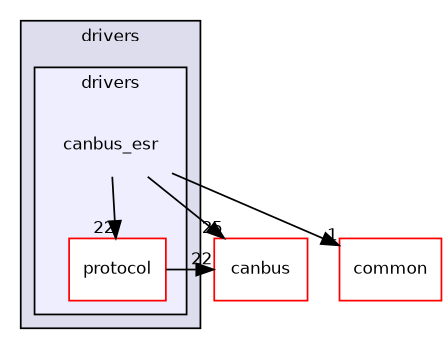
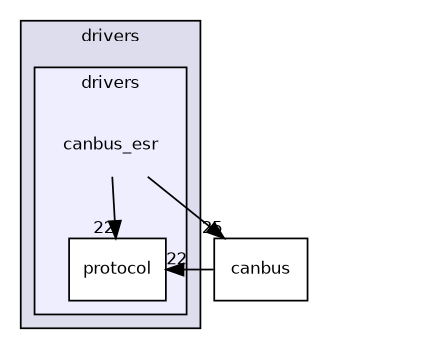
(117, 270) -> (117, 270)
(176, 270) -> (199, 270)
(261, 270) -> (261, 270)
(390, 270) -> none
